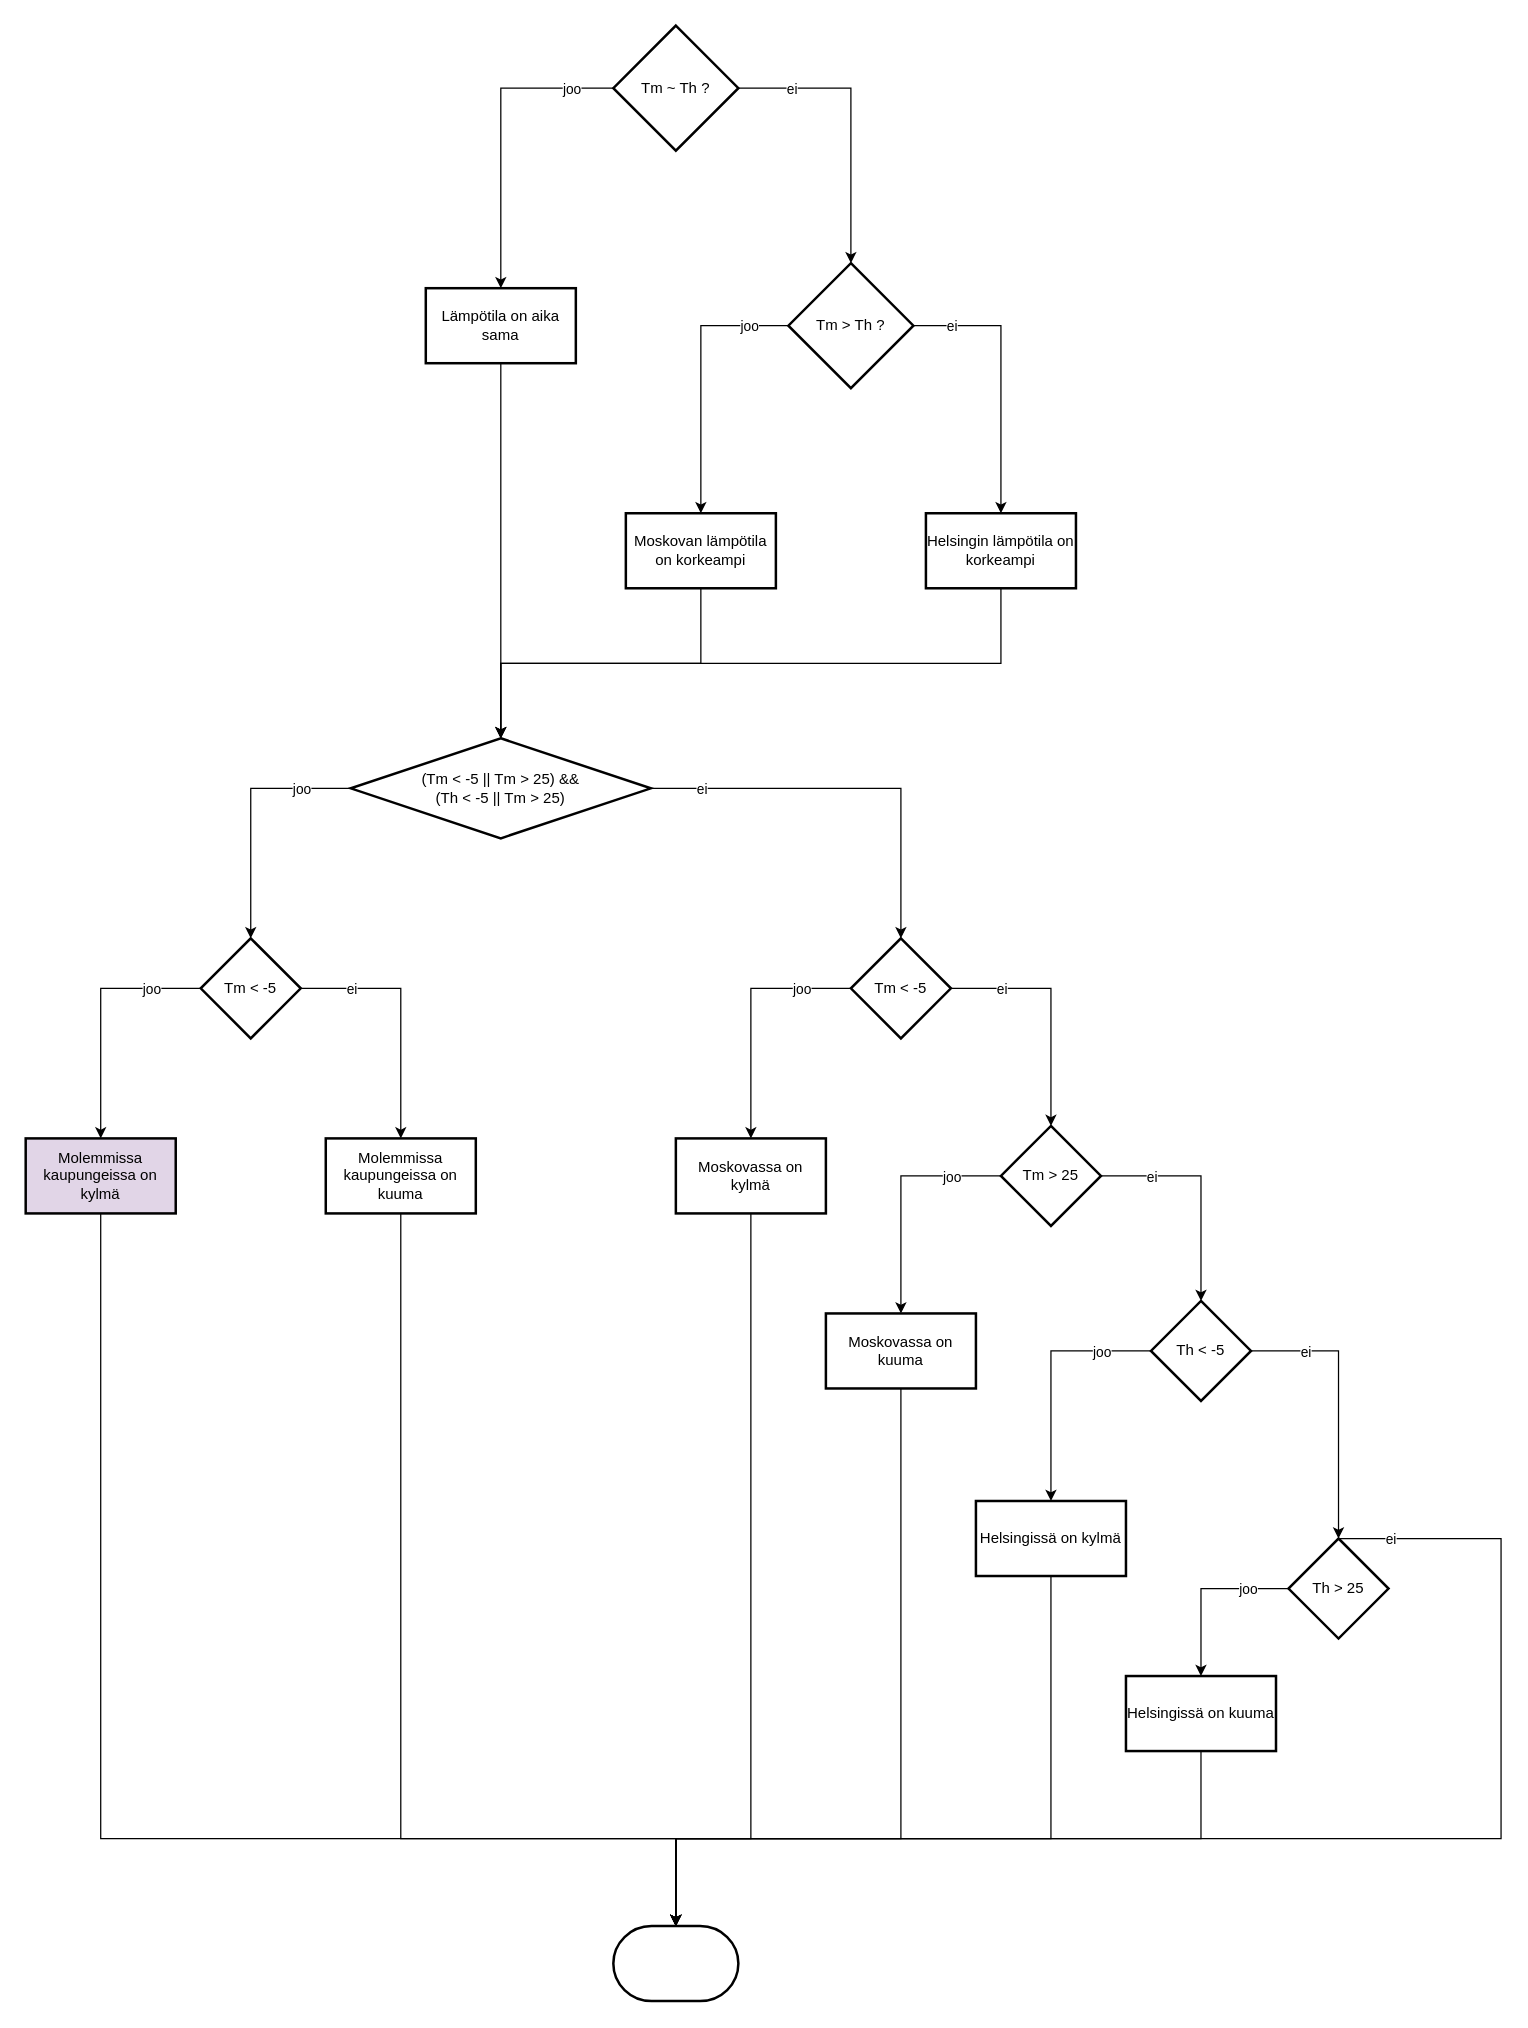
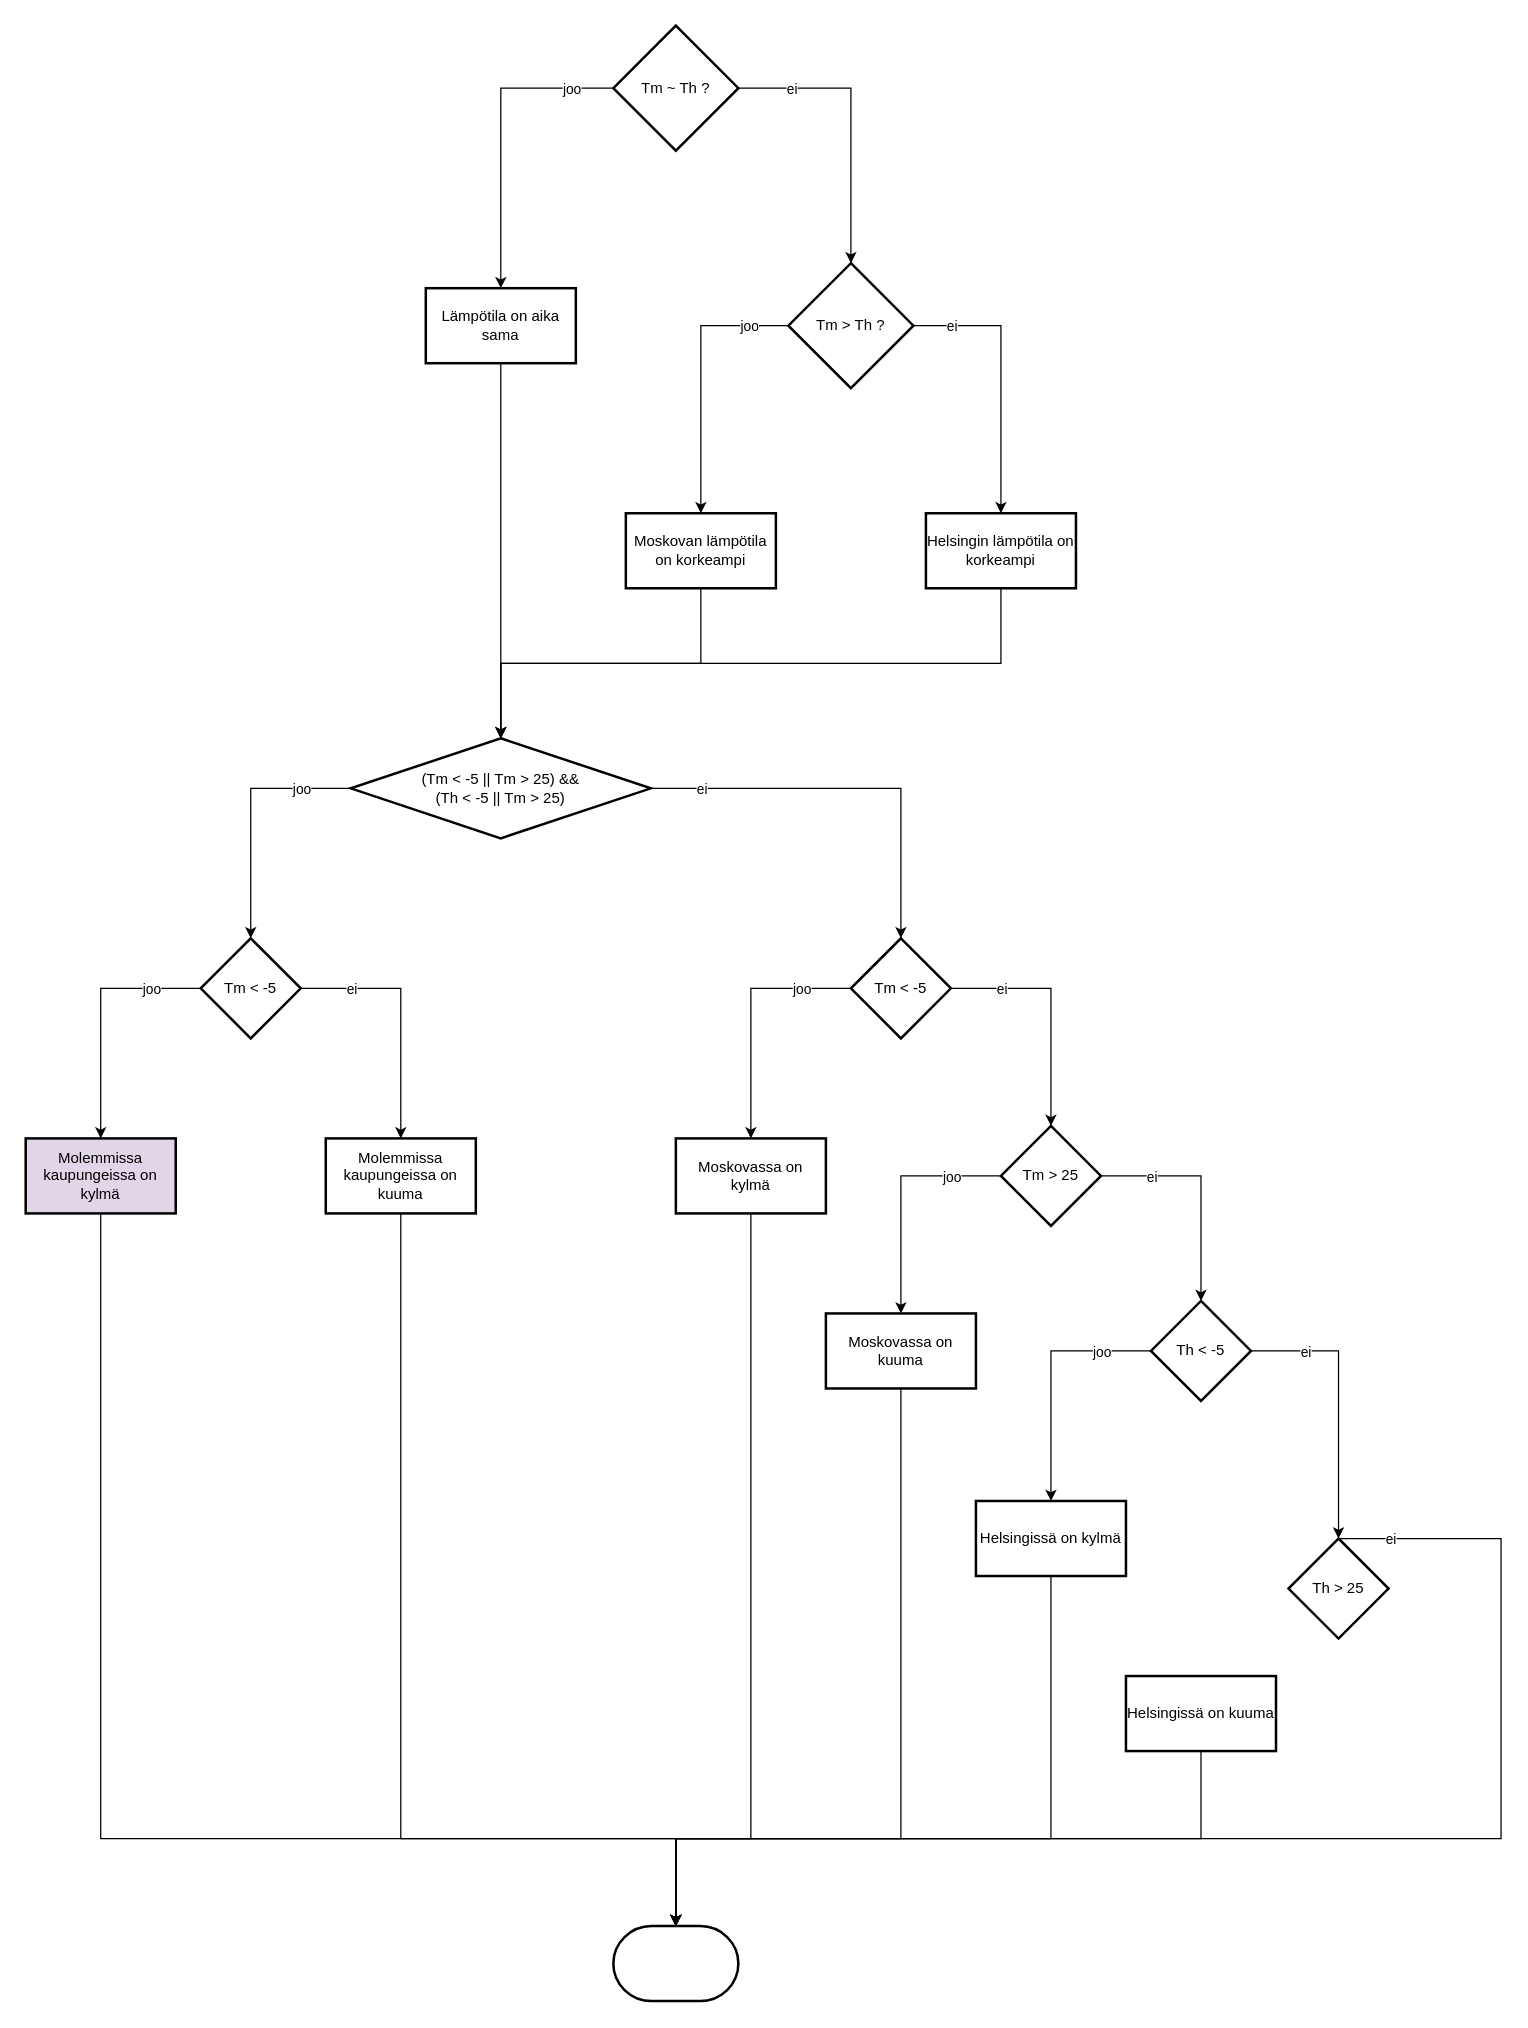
(1205, 1588) -> none
